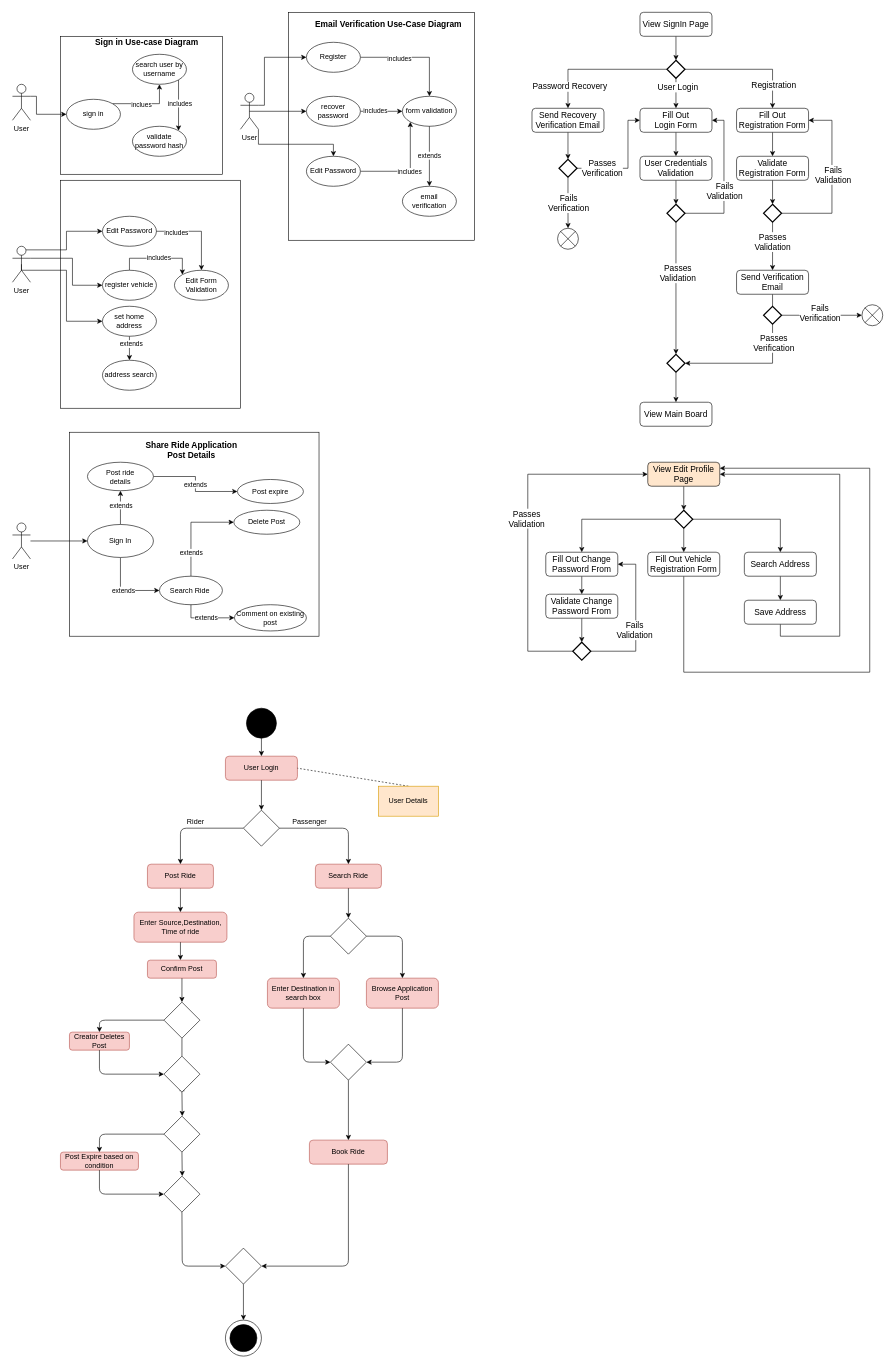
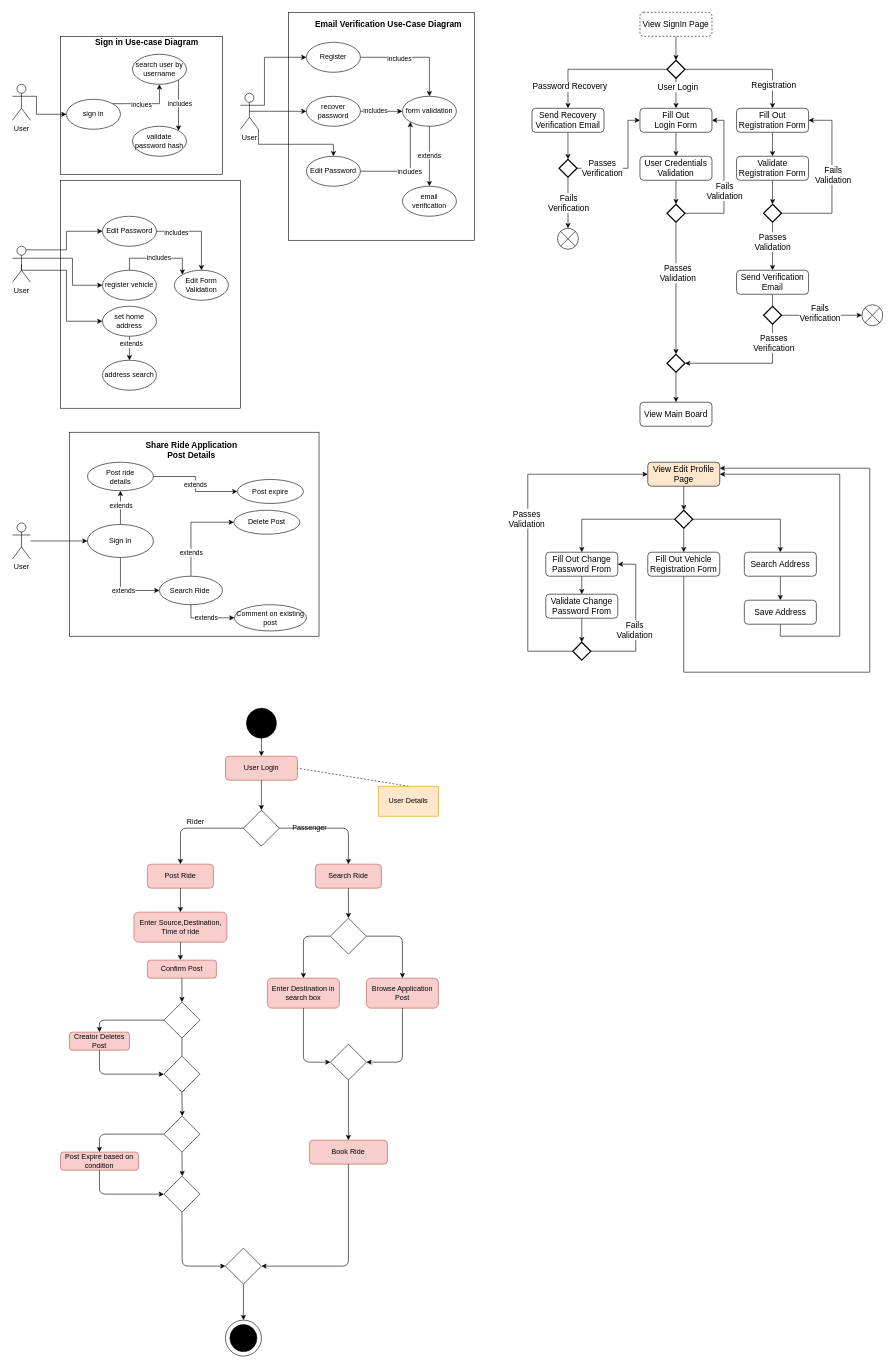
(676, 24) -> (676, 24)
(309, 822) -> (309, 828)
